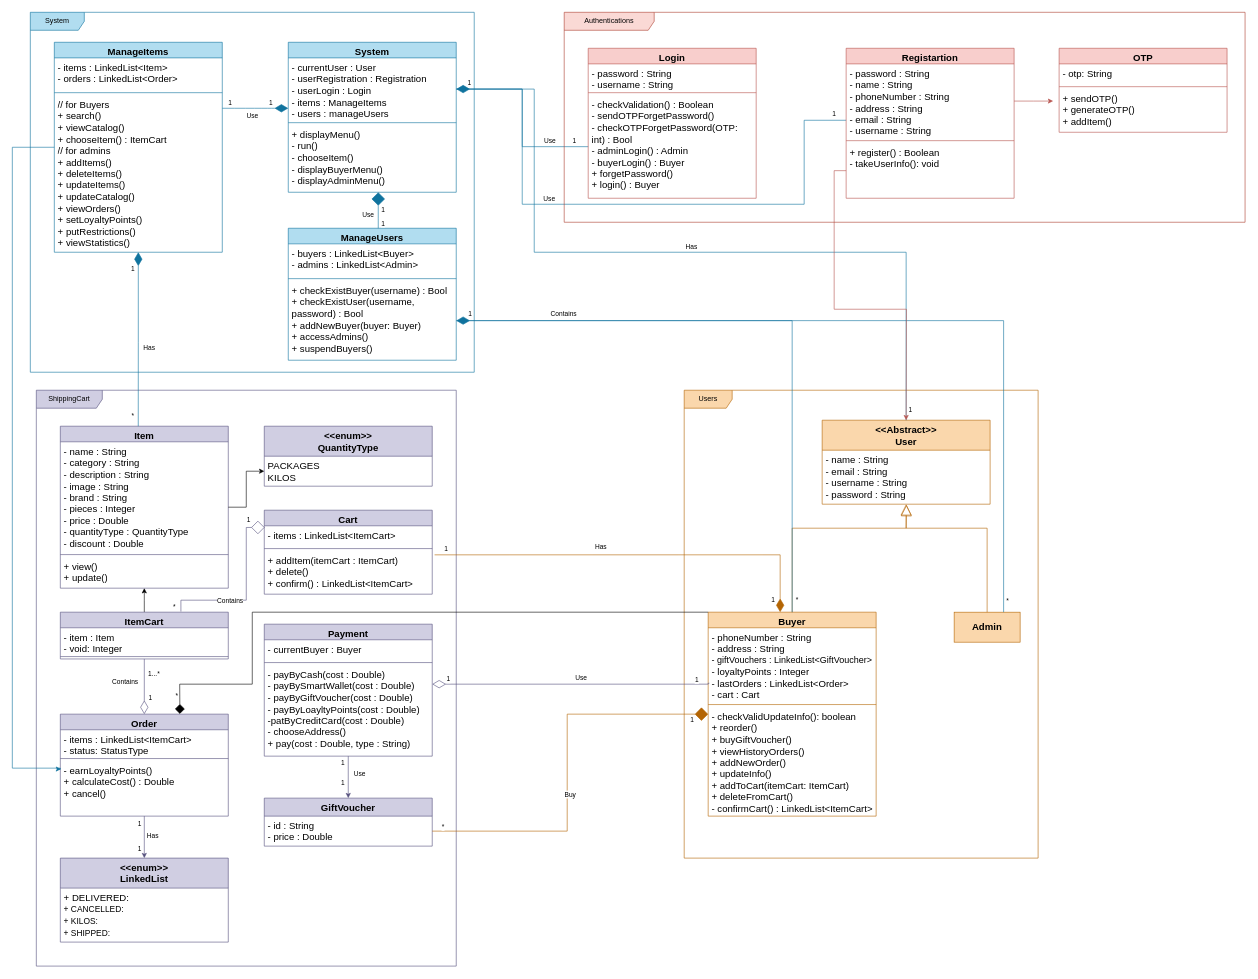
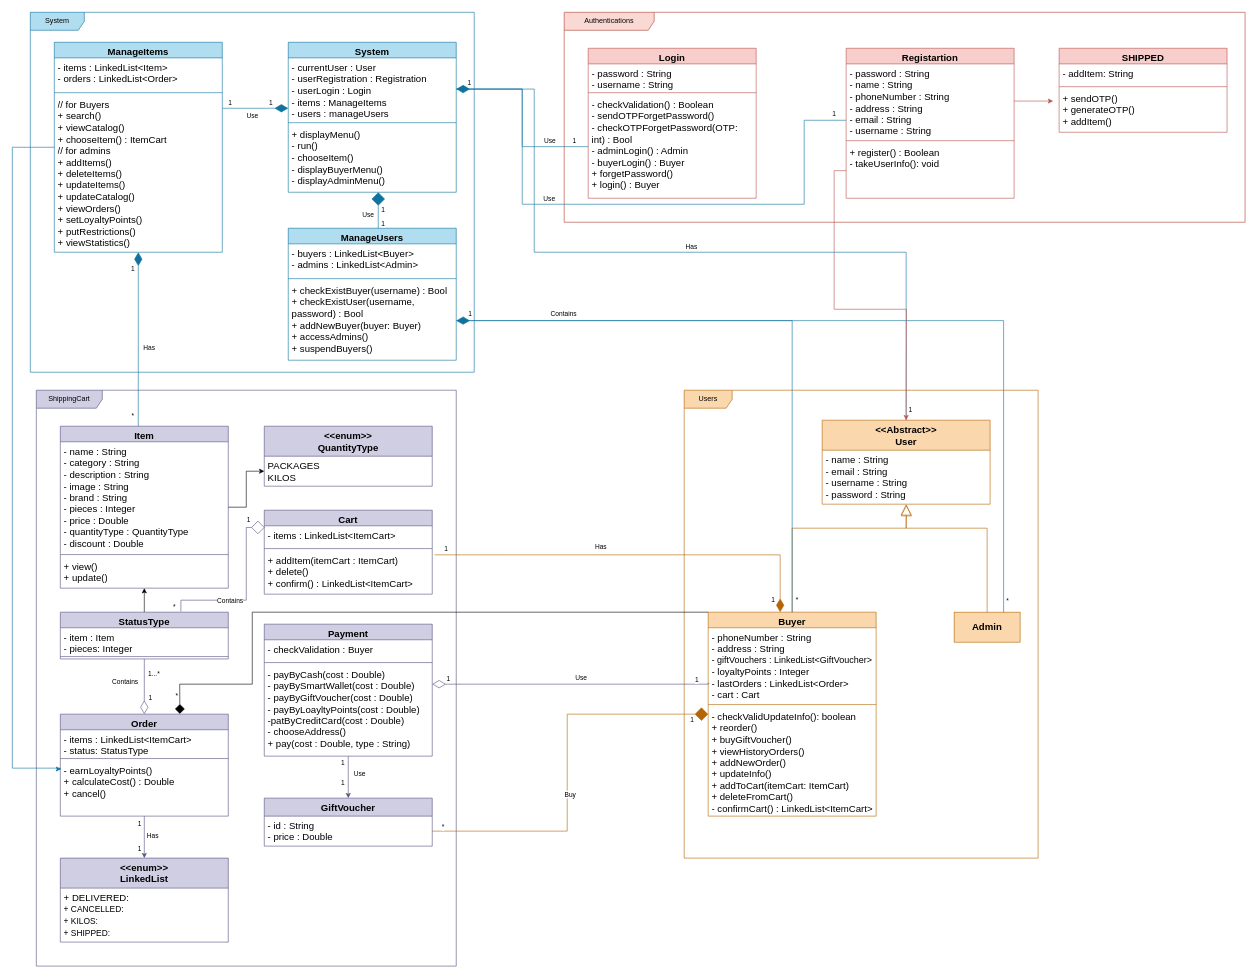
(1143, 58) -> (1143, 58)
(1093, 74) -> (1104, 74)
(144, 622) -> (144, 622)
(99, 644) -> (105, 644)
(322, 650) -> (326, 650)
